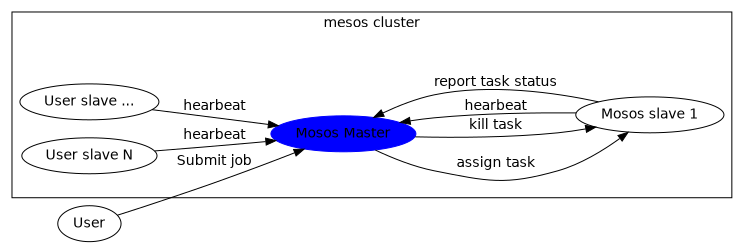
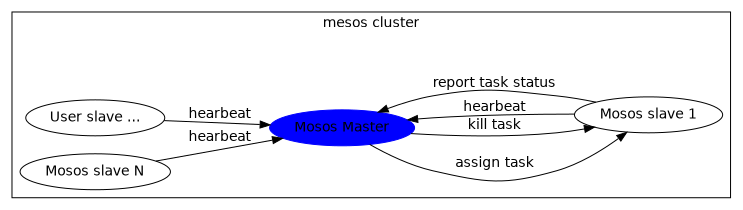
(89, 156) -> (95, 172)
(89, 224) -> none
